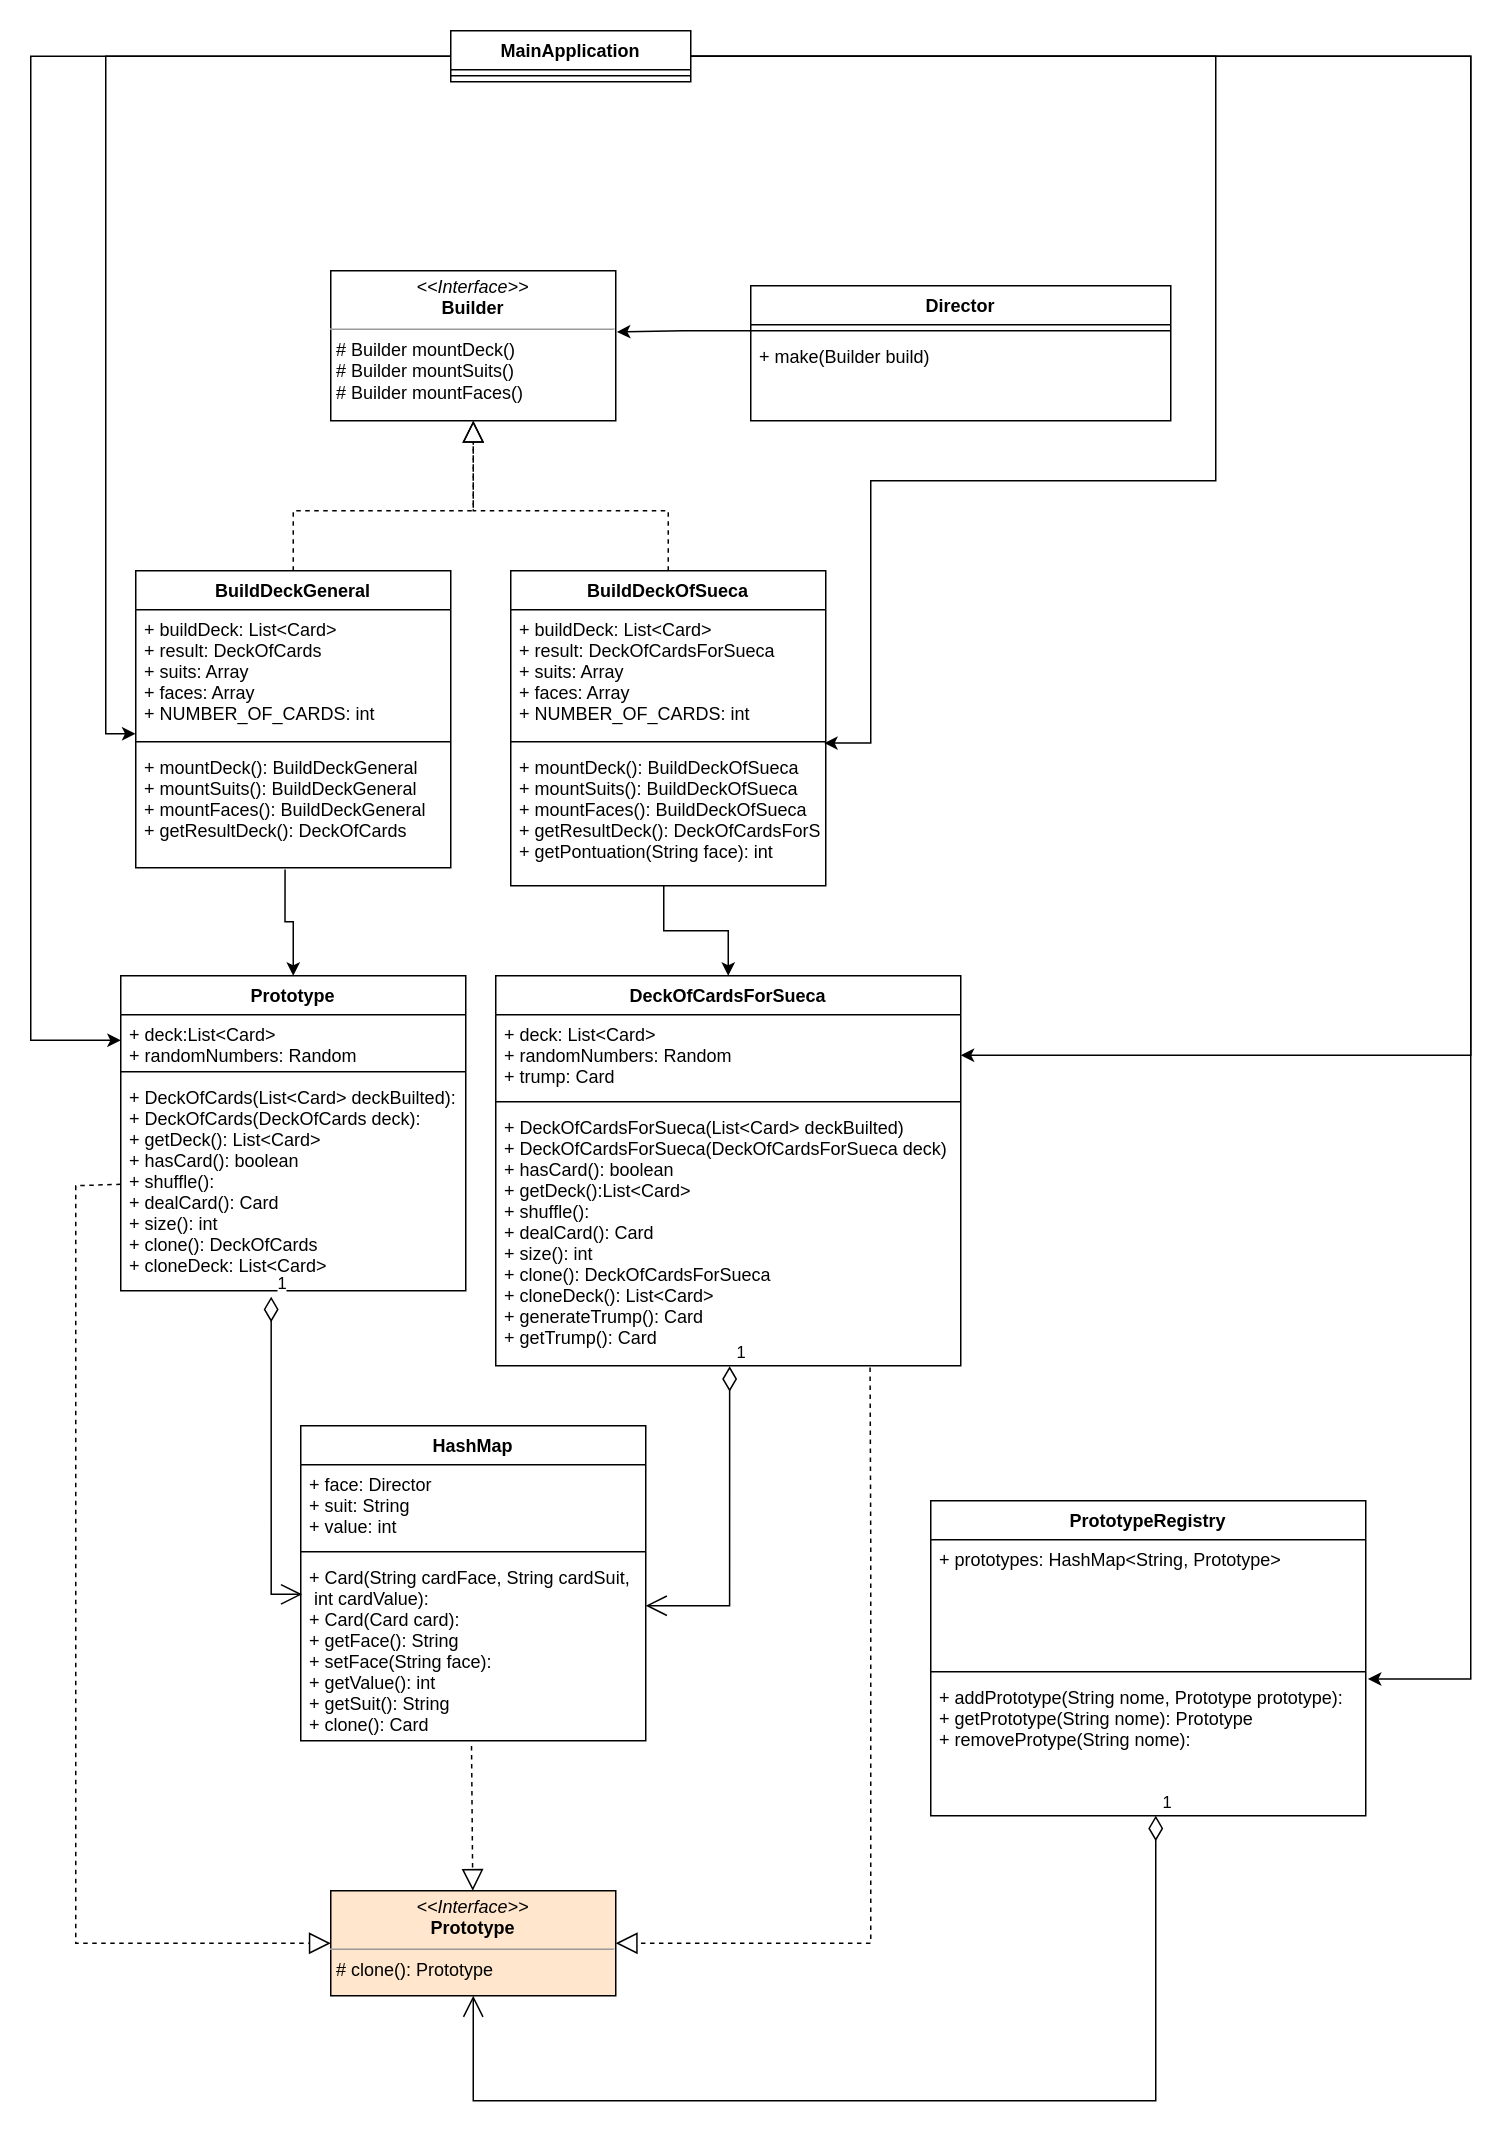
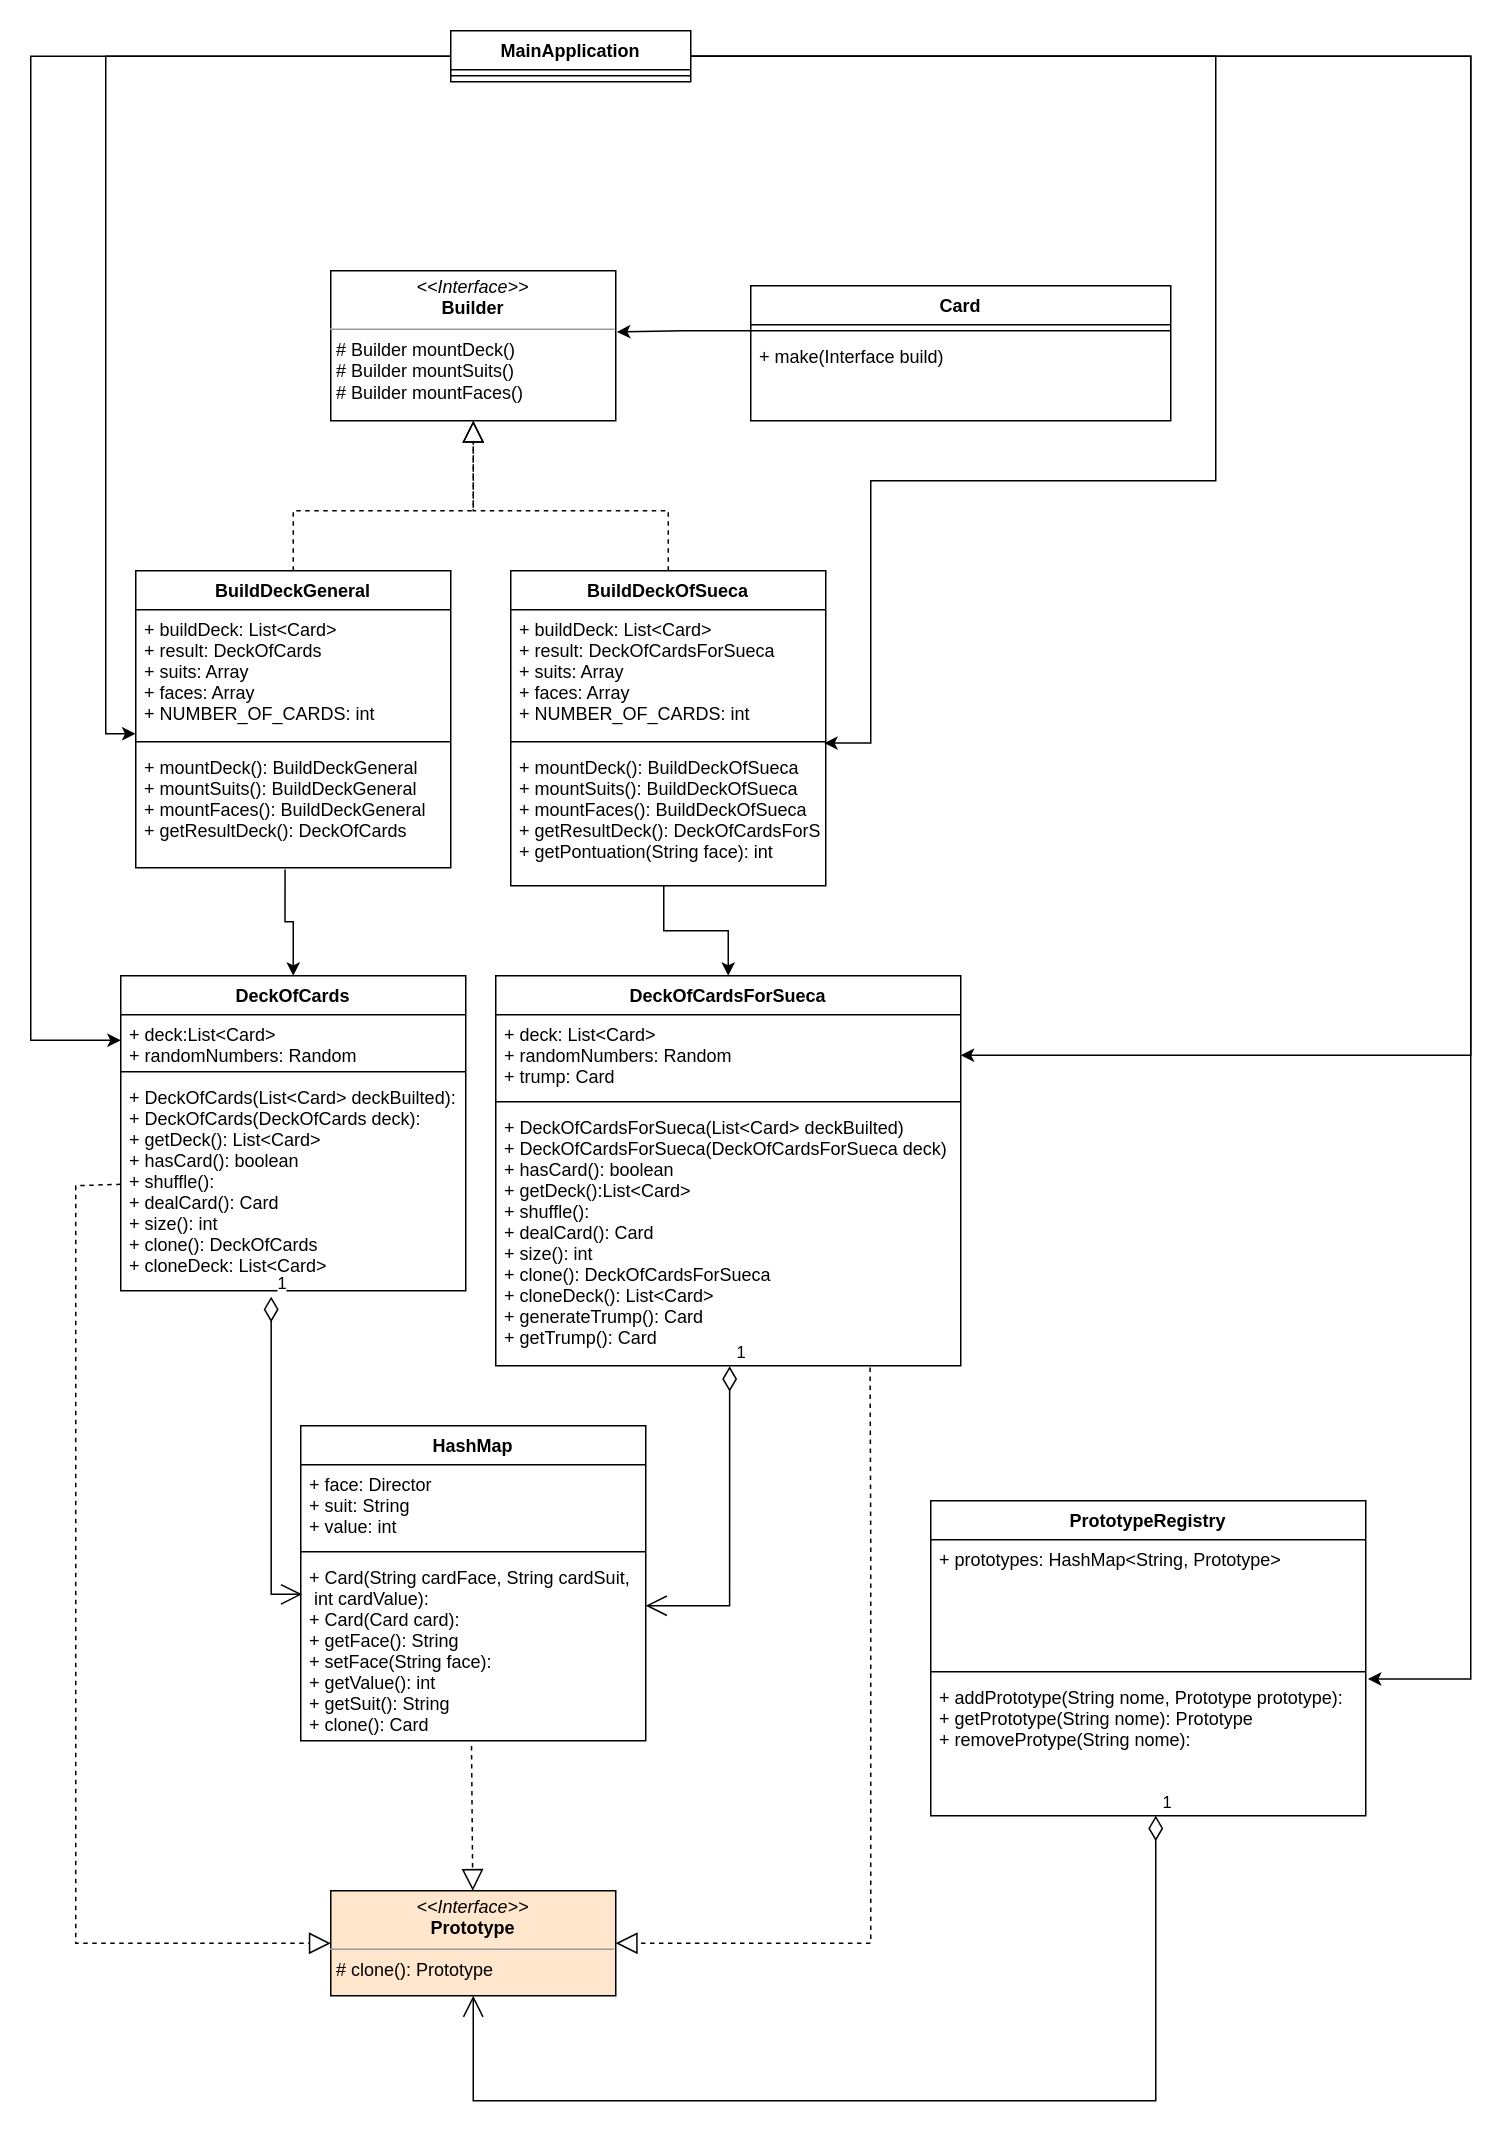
(960, 306) -> (960, 306)
(851, 357) -> (866, 357)
(293, 996) -> (293, 996)
